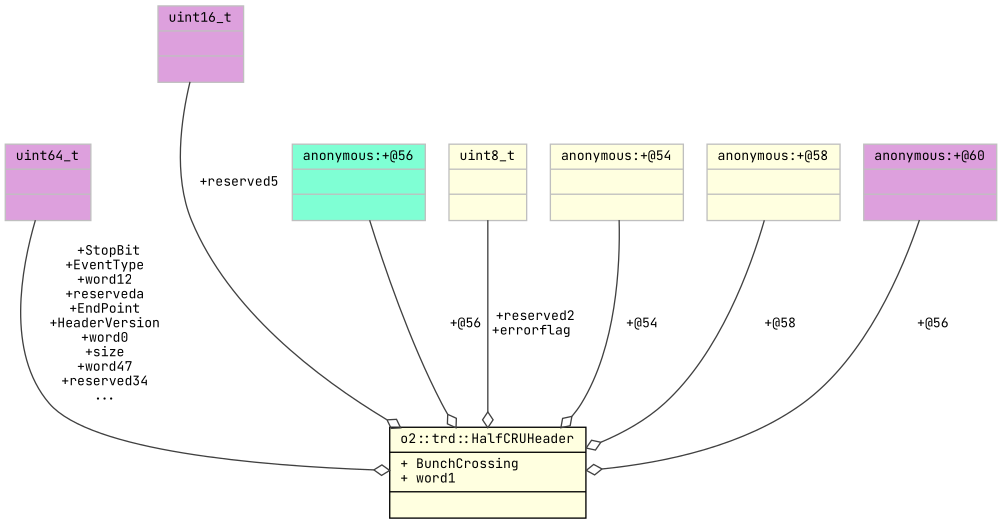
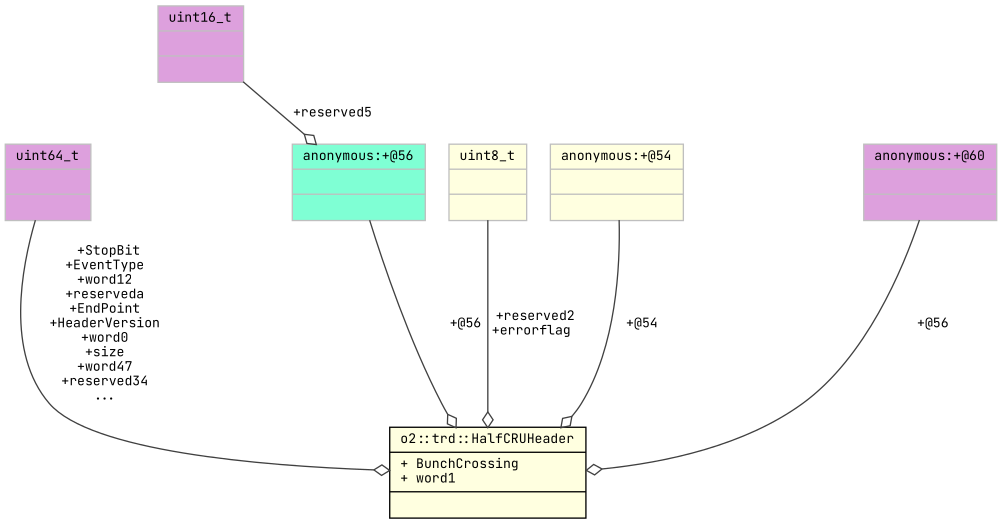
(774, 182) -> none
(227, 282) -> (274, 108)
